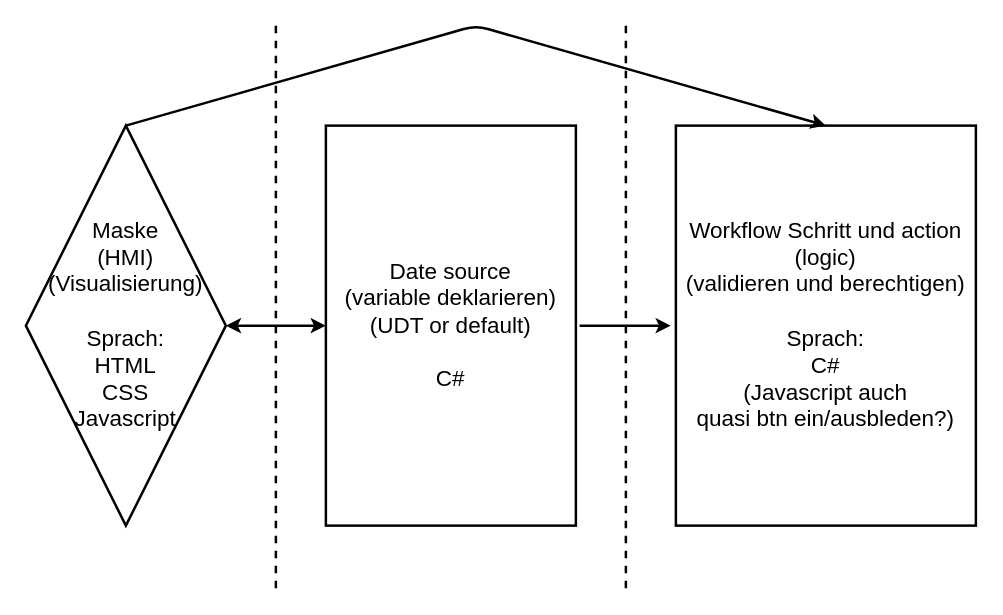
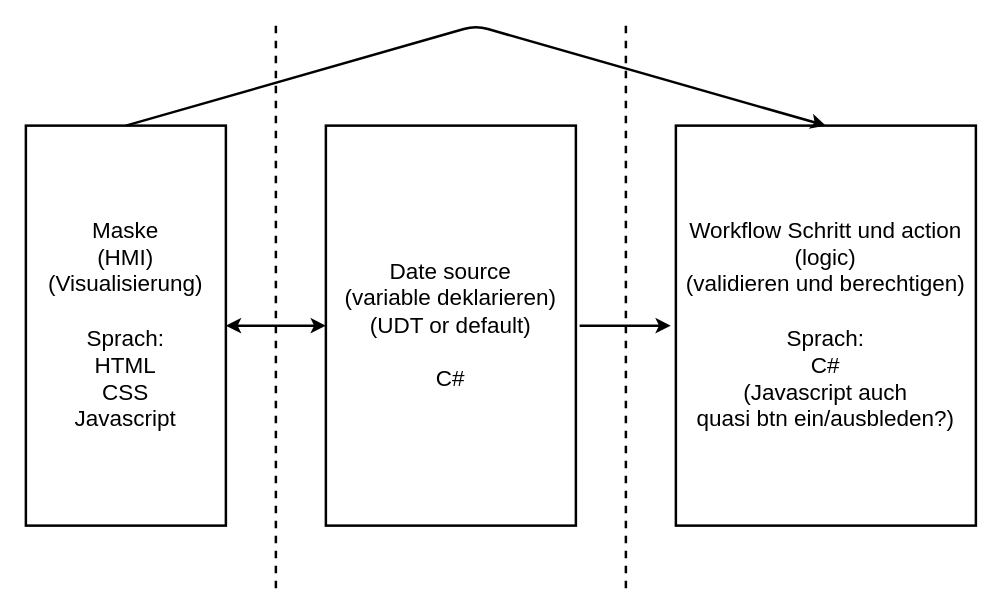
(126, 326) -> (126, 326)
